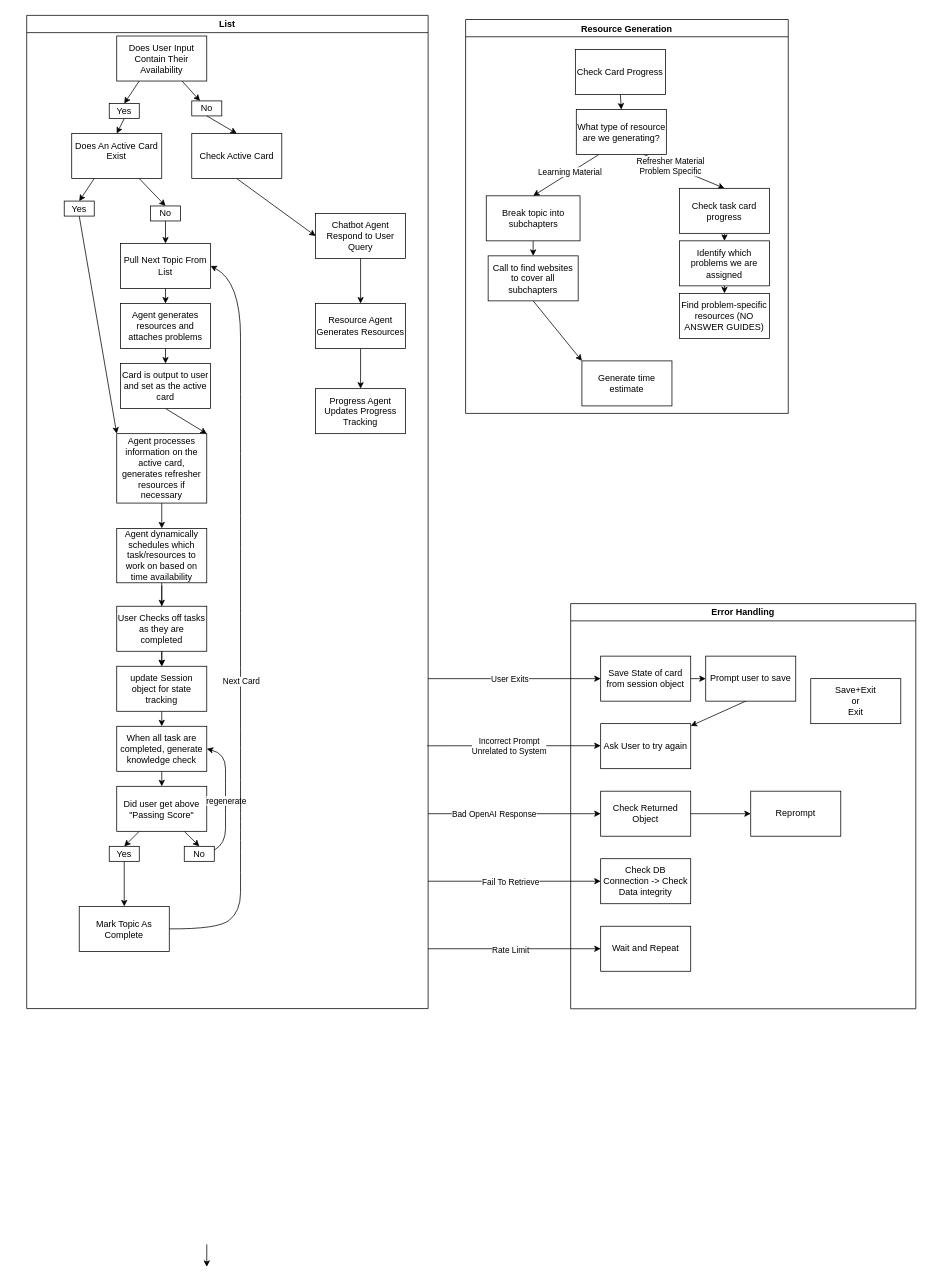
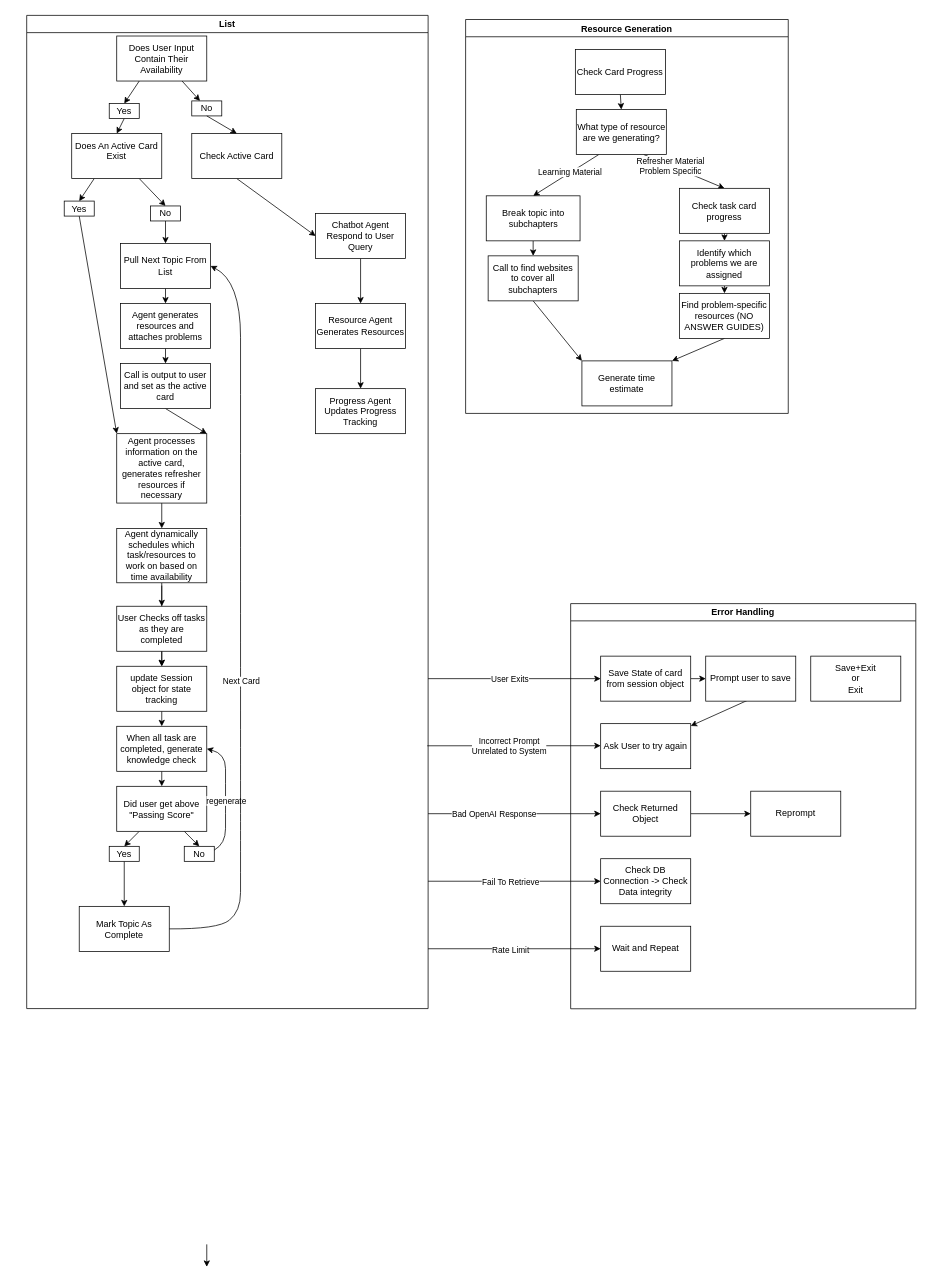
none -> (700, 349)
(165, 386) -> (165, 386)
(855, 701) -> (855, 678)
